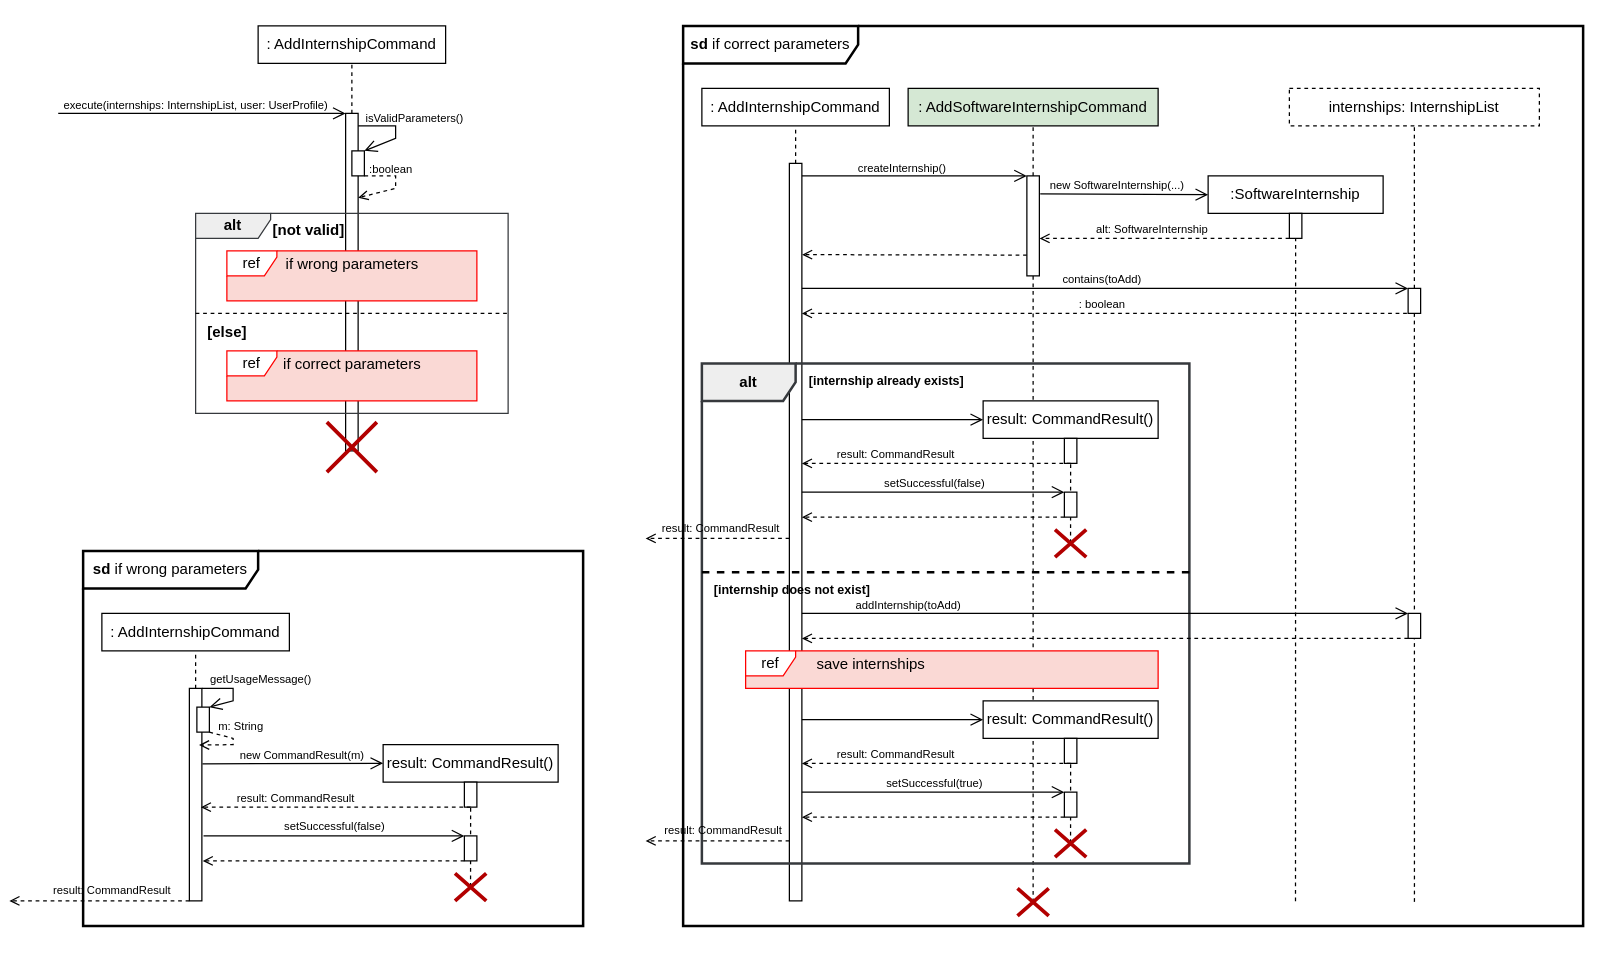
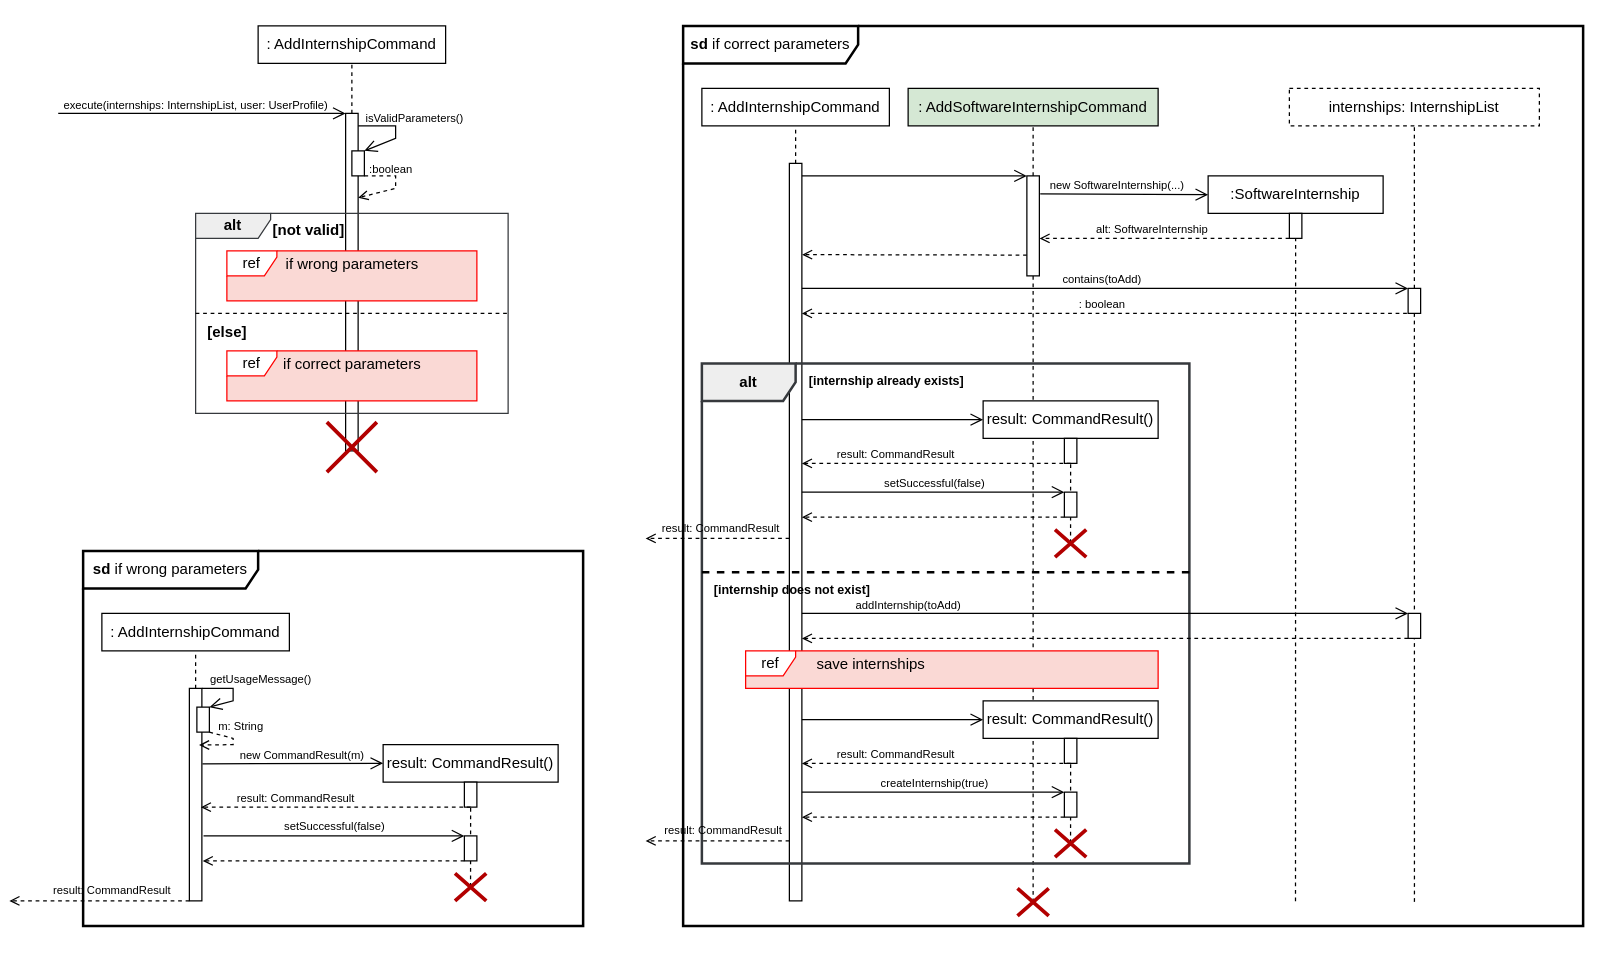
(901, 167) -> none
(935, 782) -> (935, 782)
